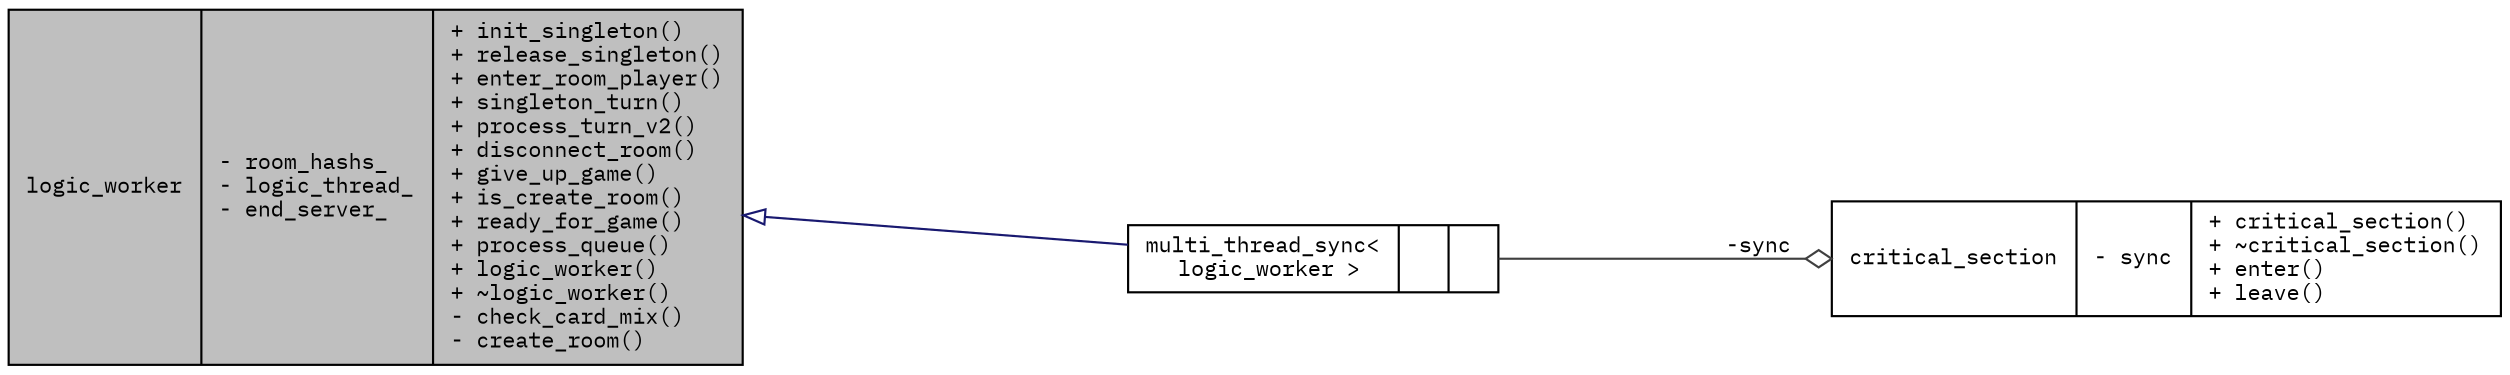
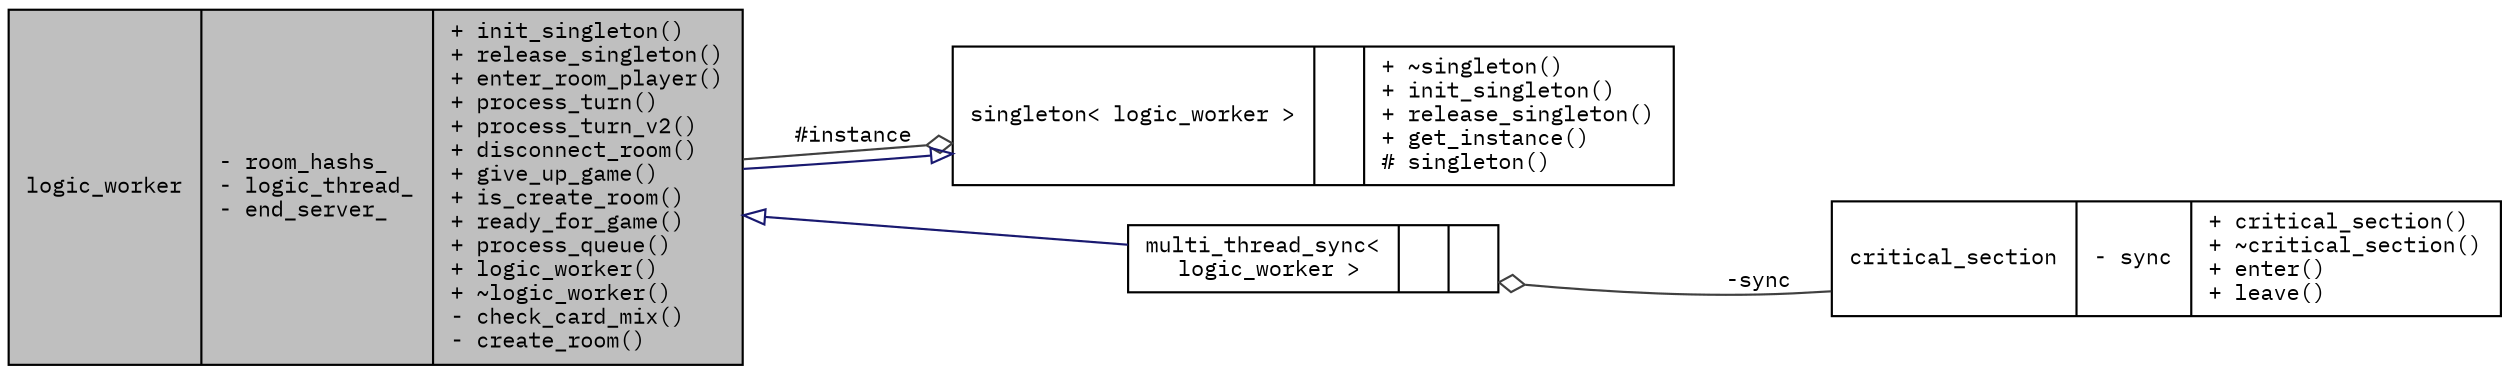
(568, 103) -> (555, 103)
none -> (1313, 116)
(1652, 259) -> (1678, 294)
